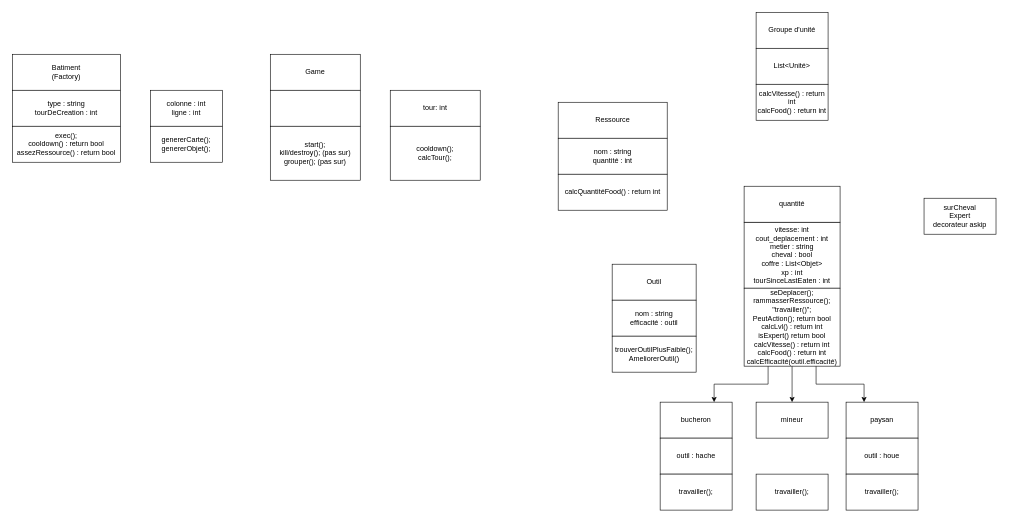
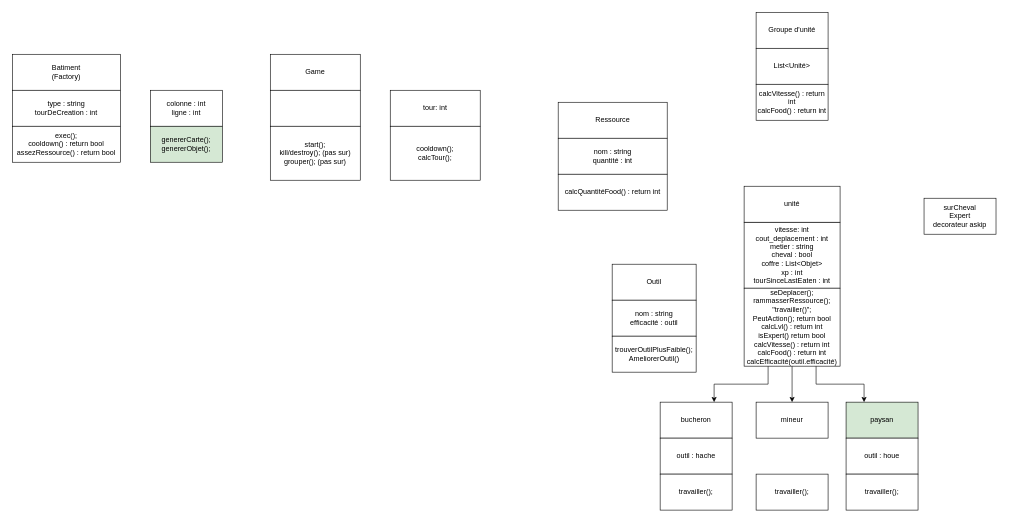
(186, 144) -> (186, 144)
(792, 204) -> (792, 204)
(882, 420) -> (882, 420)
